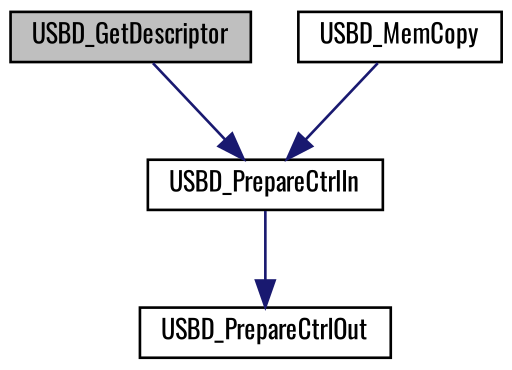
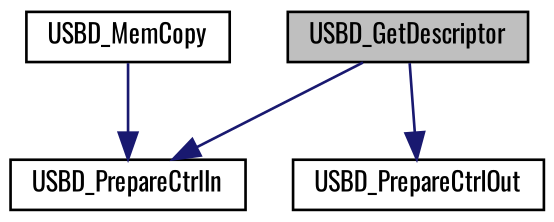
(265, 245) -> (412, 98)
